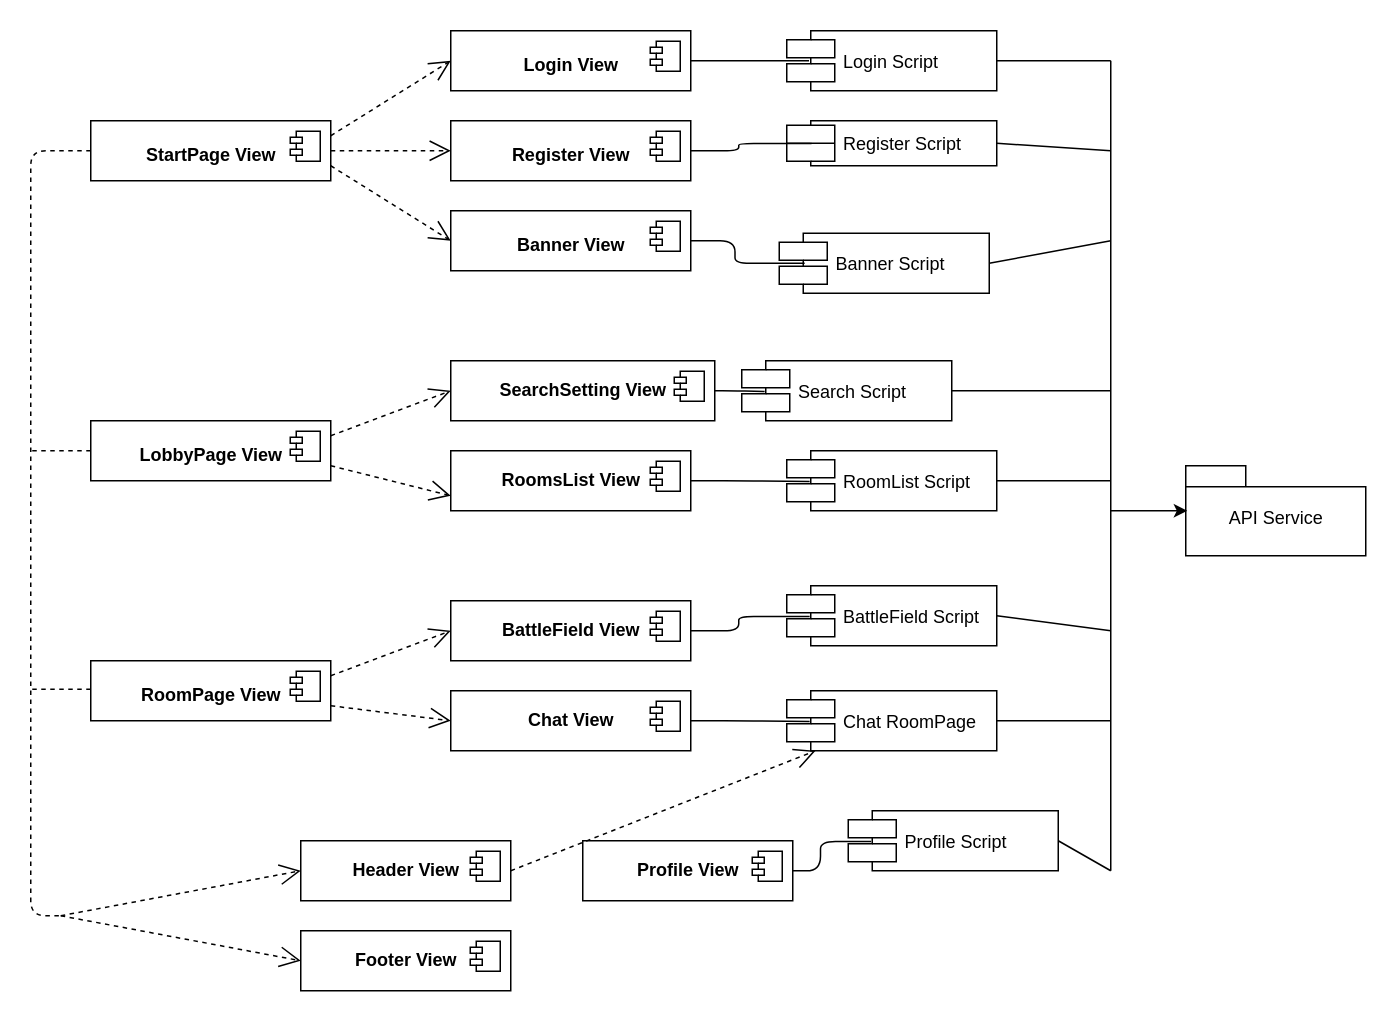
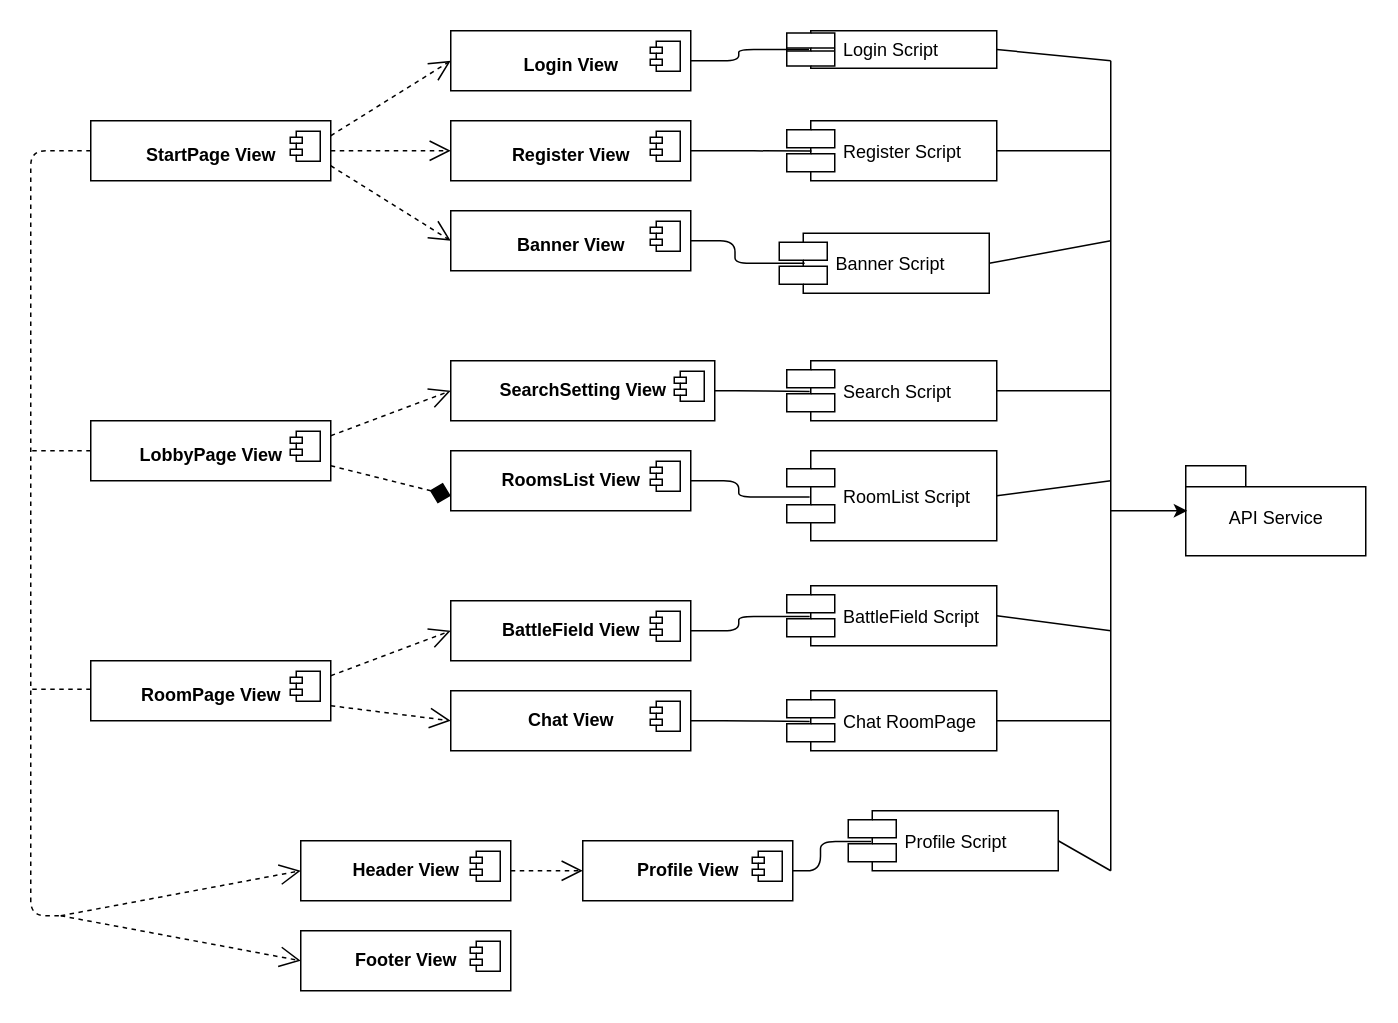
(892, 61) -> (892, 50)
(892, 143) -> (892, 151)
(847, 391) -> (892, 391)
(892, 481) -> (892, 496)
(438, 493) -> (430, 491)
(662, 811) -> (545, 871)
